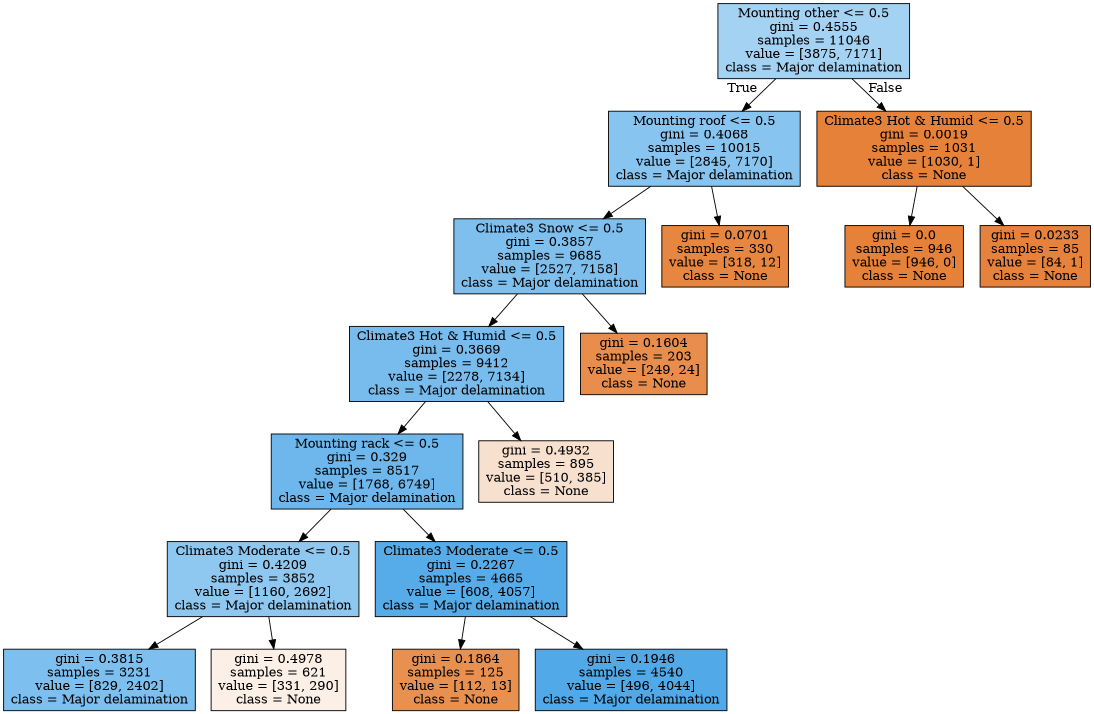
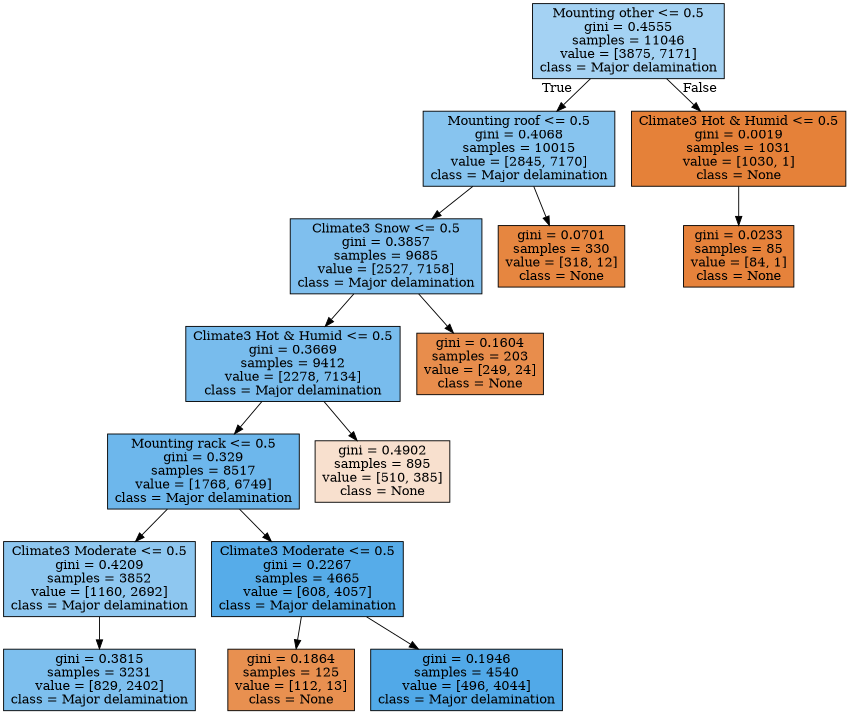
(904, 256) -> none
(546, 472) -> (382, 472)
(278, 680) -> none
